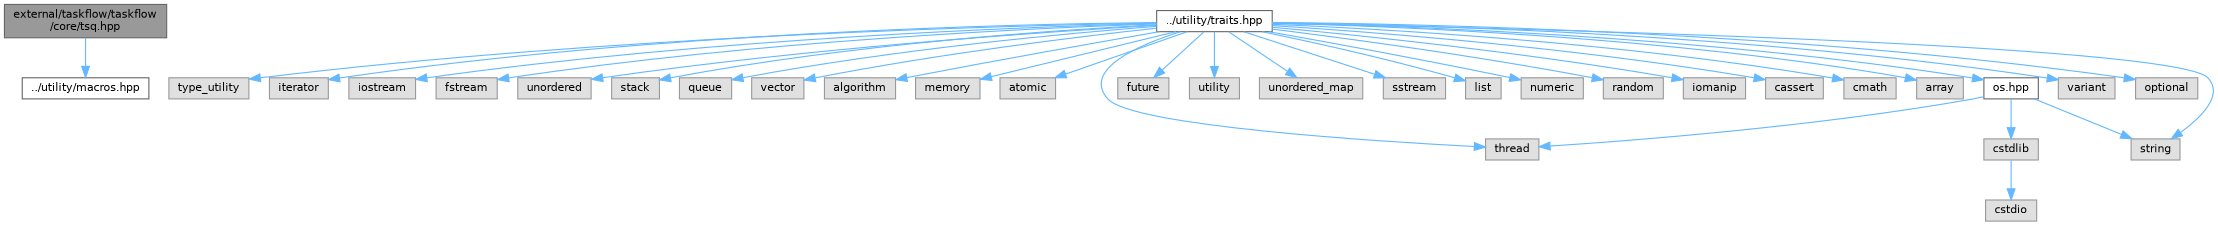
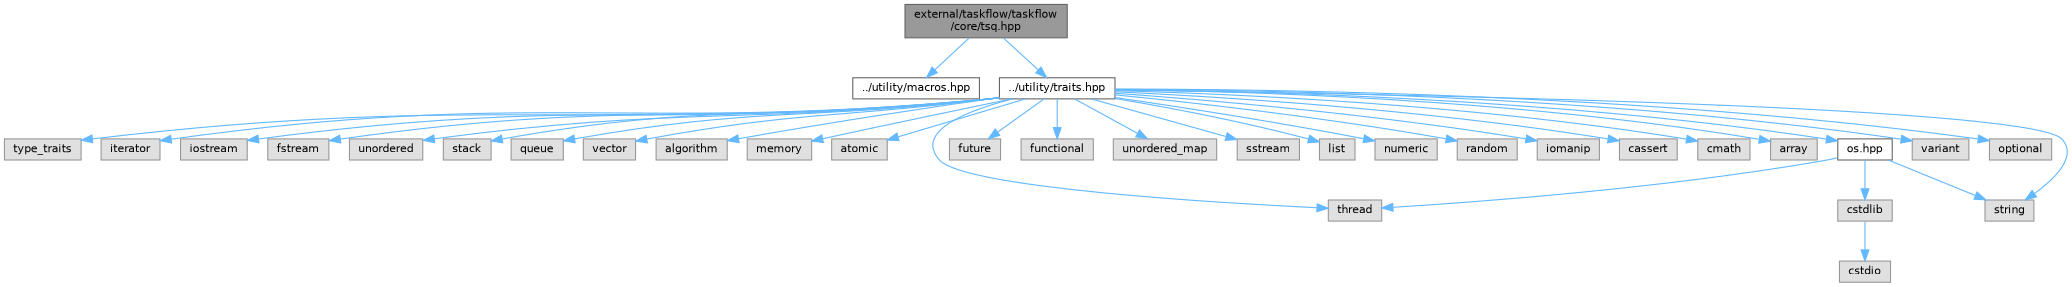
none -> (1021, 54)
(209, 88) -> (43, 149)
(1214, 88) -> (1057, 149)
